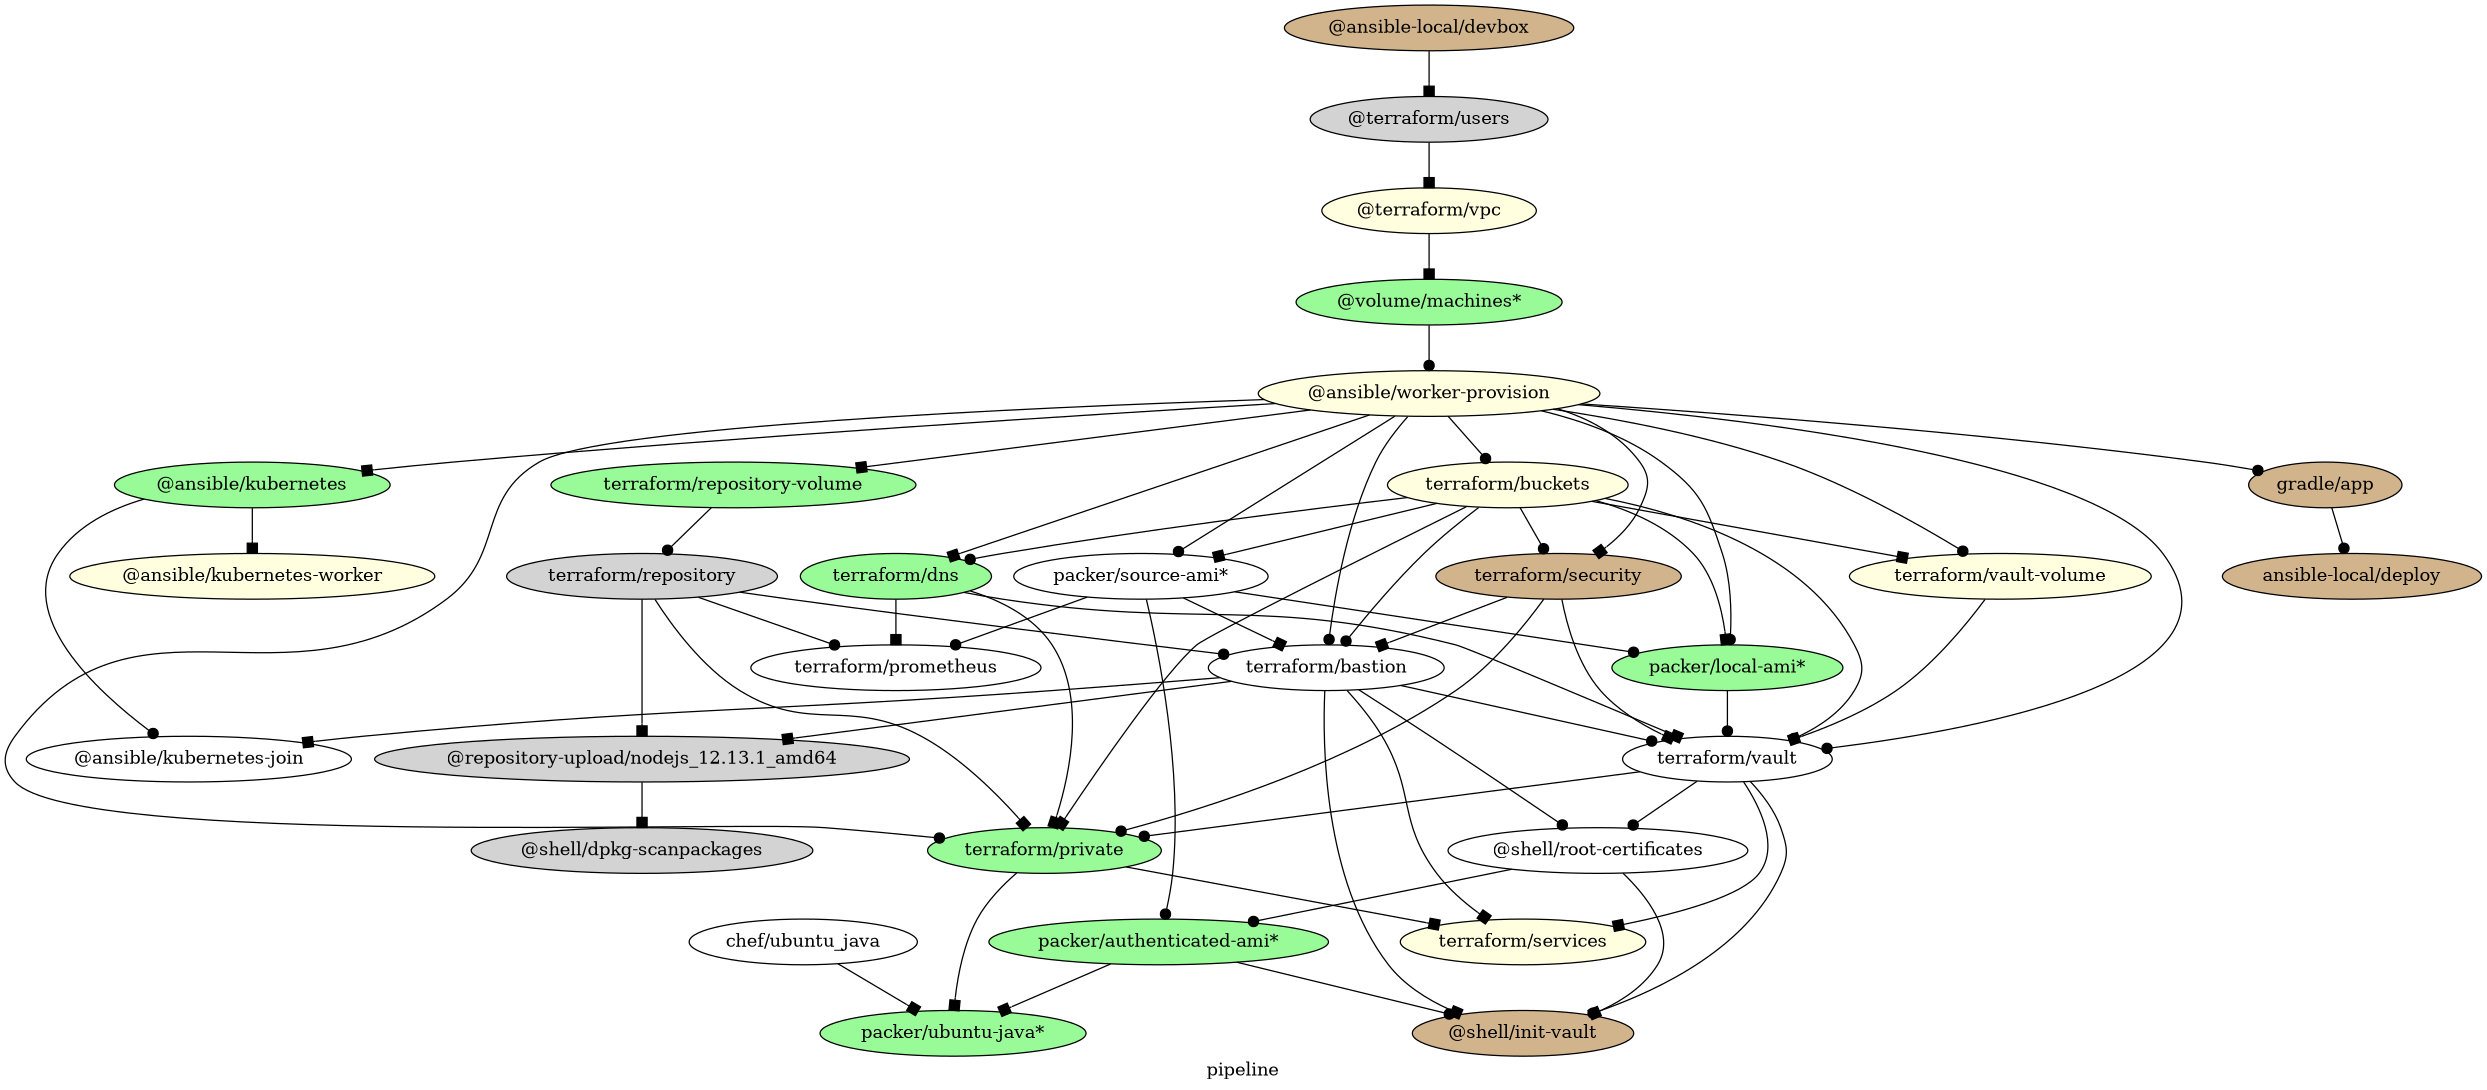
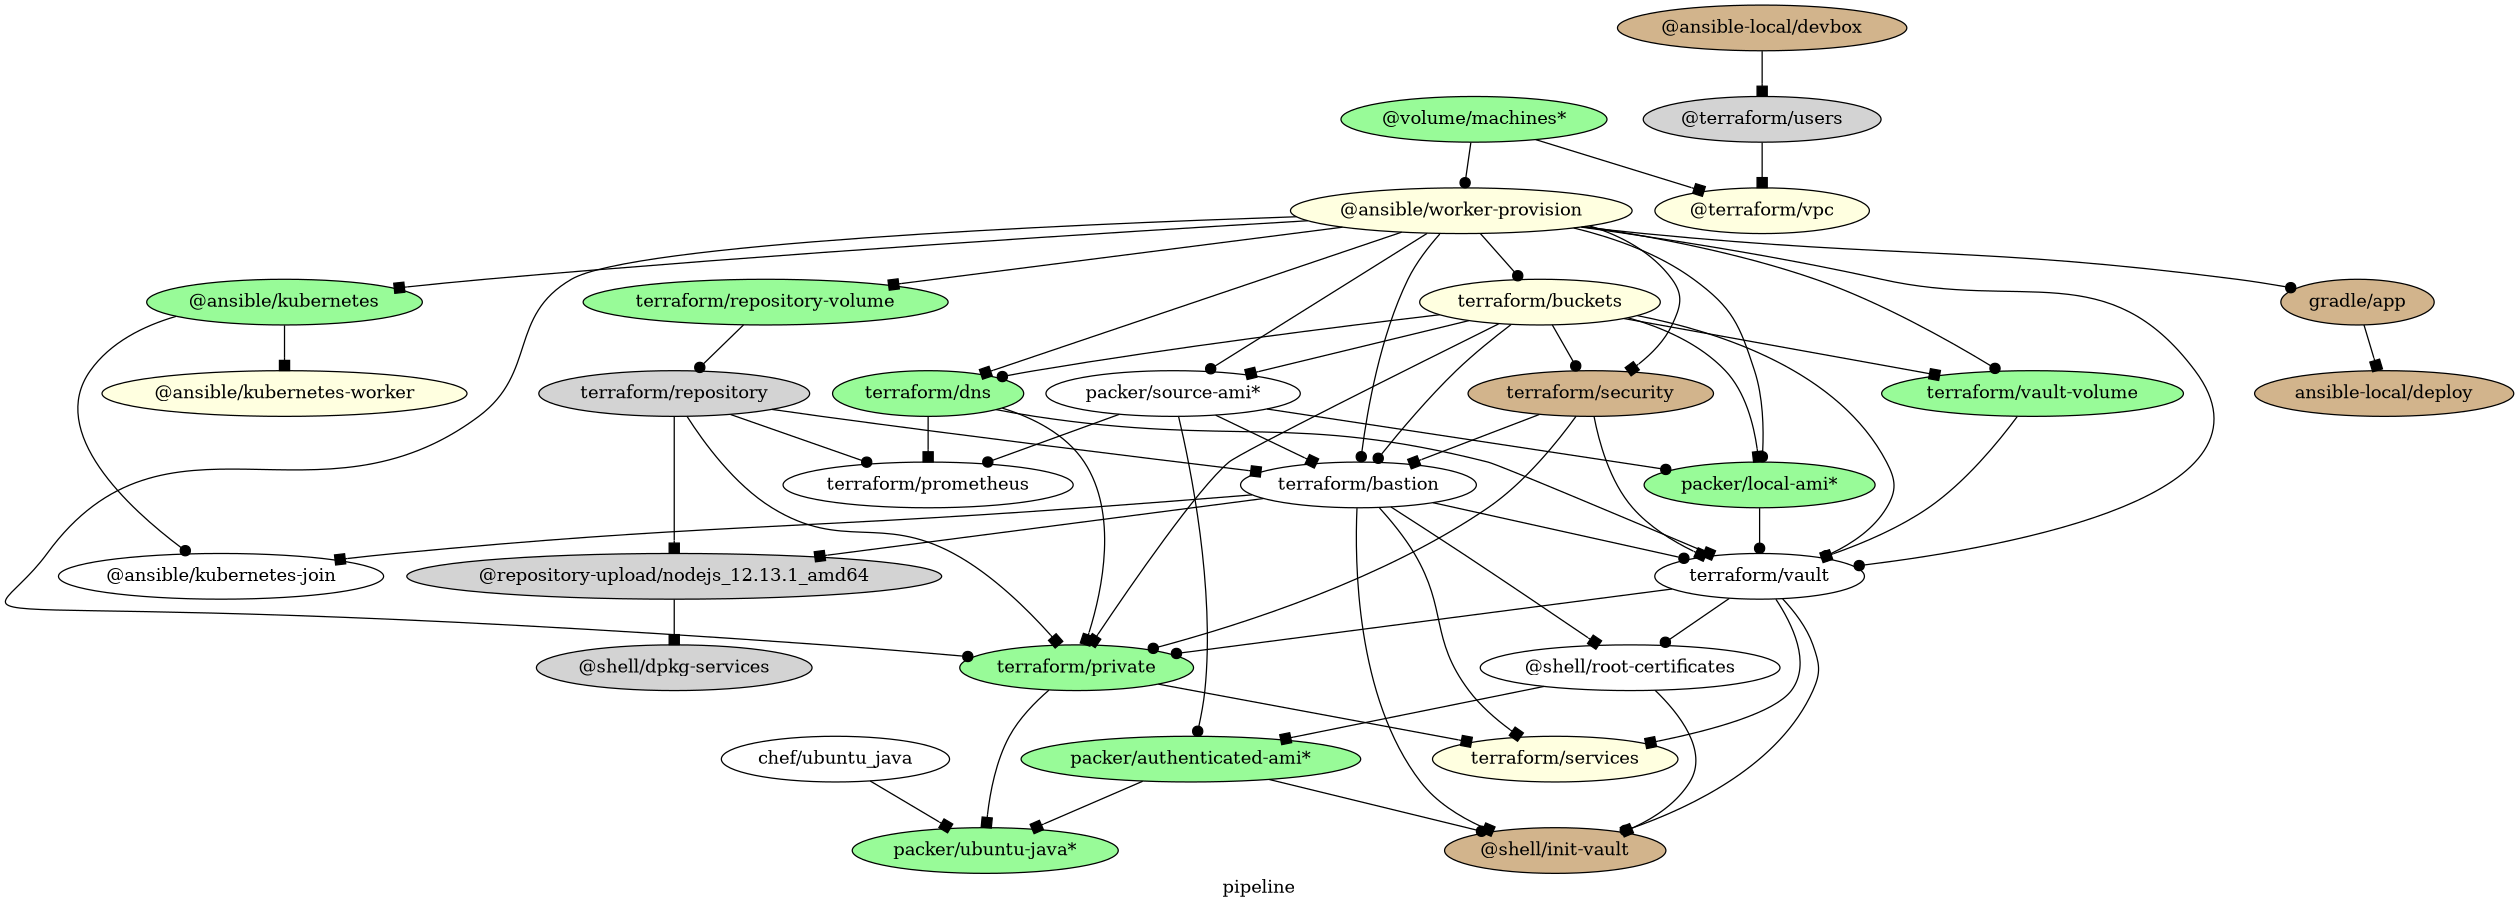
(1429, 250) -> (1614, 164)
(2337, 525) -> (2369, 341)
(2000, 576) -> (2033, 394)
(979, 624) -> (1010, 441)
(1459, 755) -> (1490, 572)
(642, 851) -> (674, 668)
(1385, 895) -> (1419, 712)
